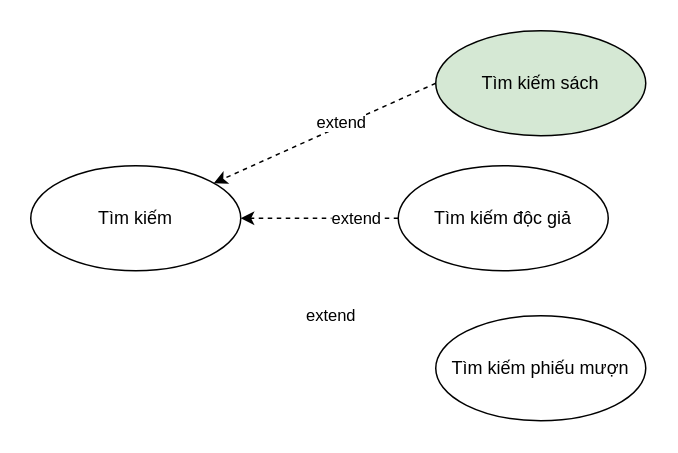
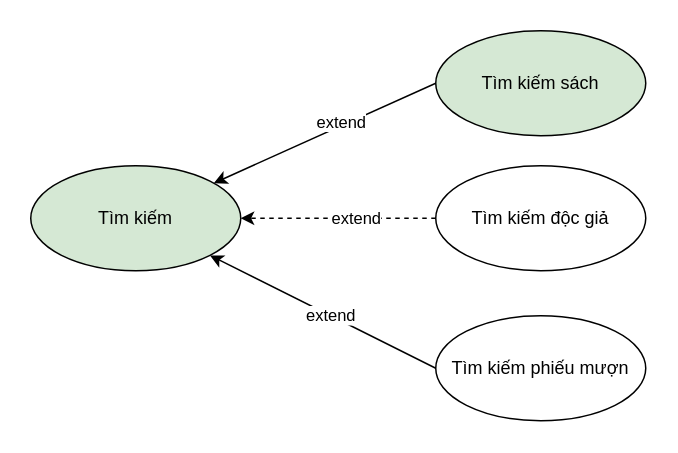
(275, 156) -> (275, 156)
(136, 218) -> (136, 218)
(503, 218) -> (541, 218)
none -> (266, 283)
